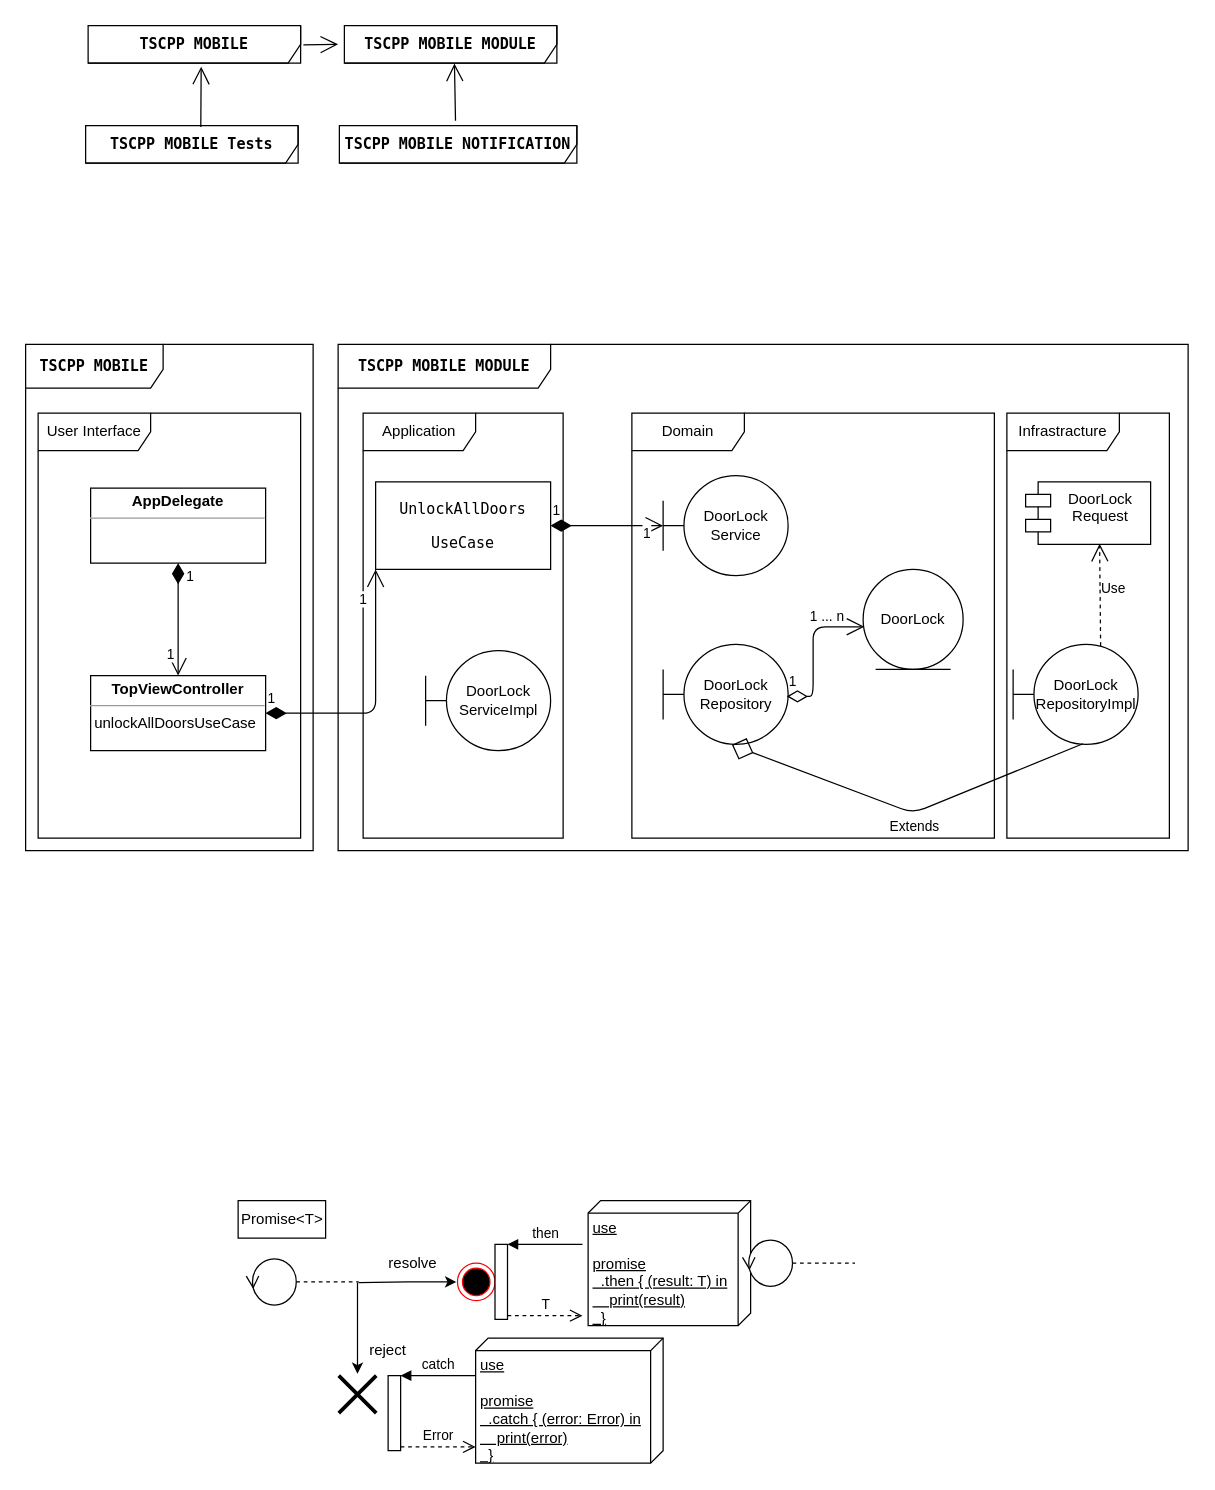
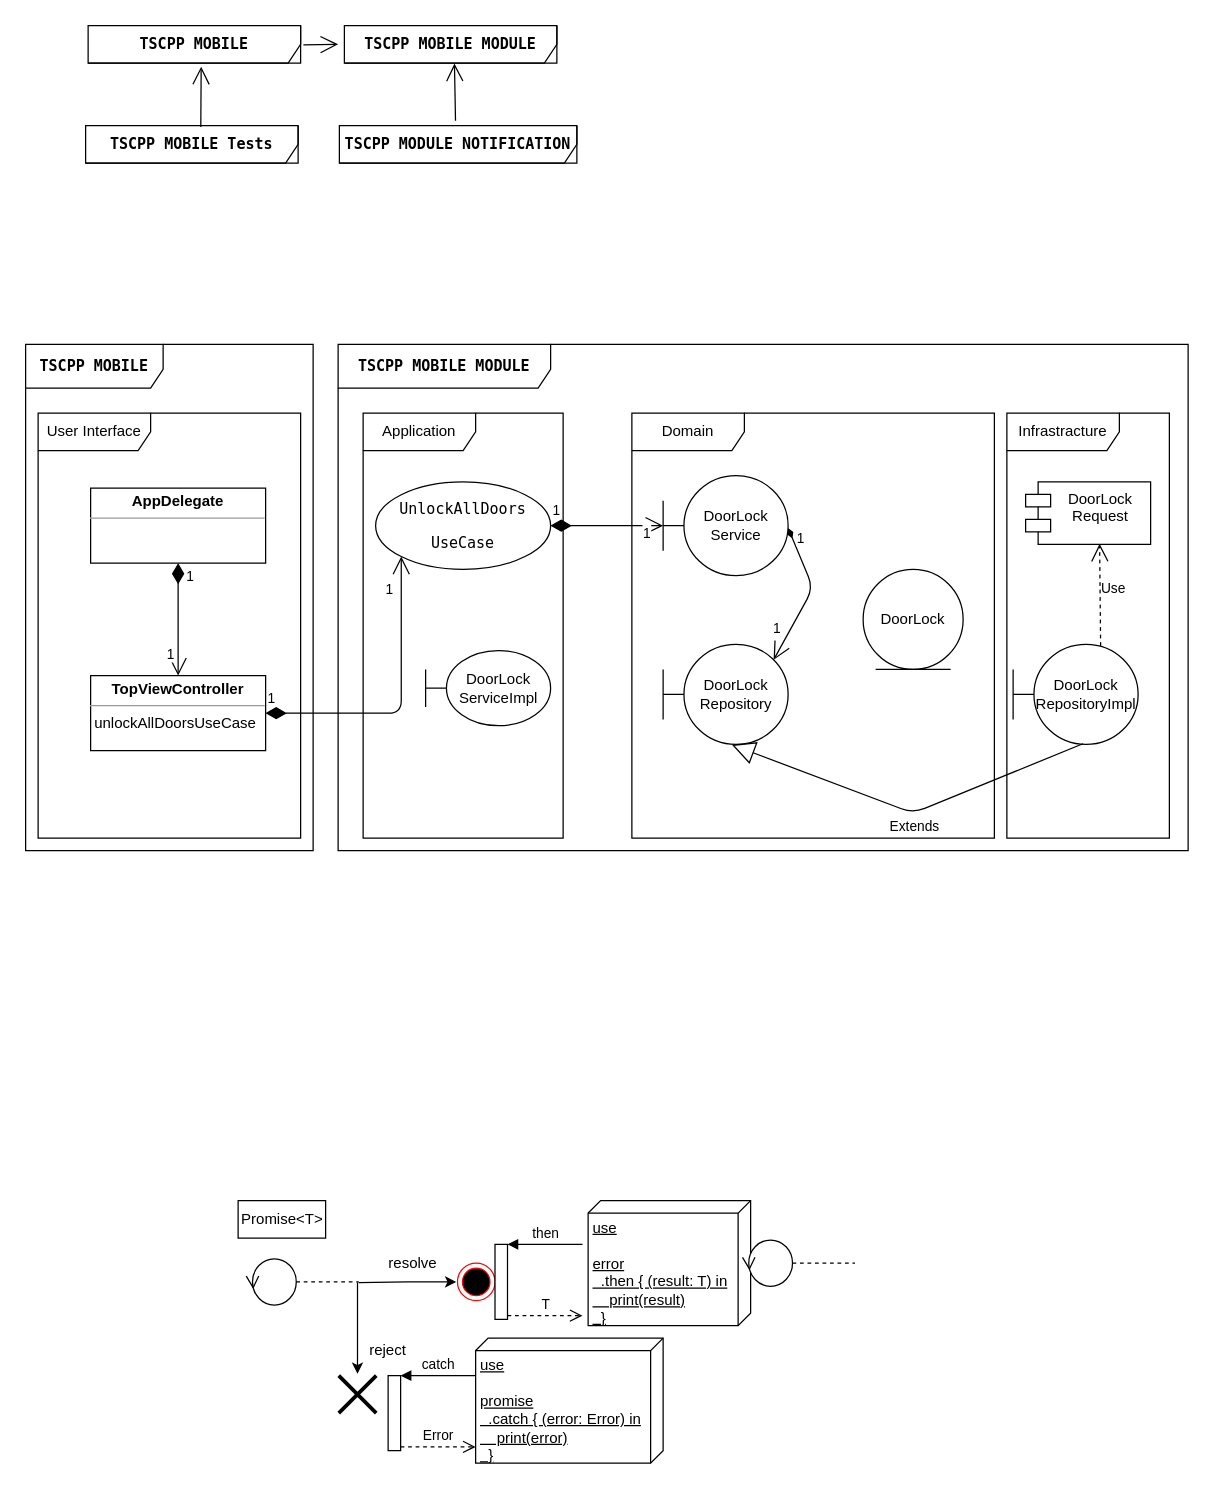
(458, 144) -> (458, 144)
(463, 526) -> (463, 526)
none -> (806, 601)
(813, 644) -> none
(488, 701) -> (488, 688)
(754, 753) -> (754, 753)
(670, 1264) -> (670, 1264)
